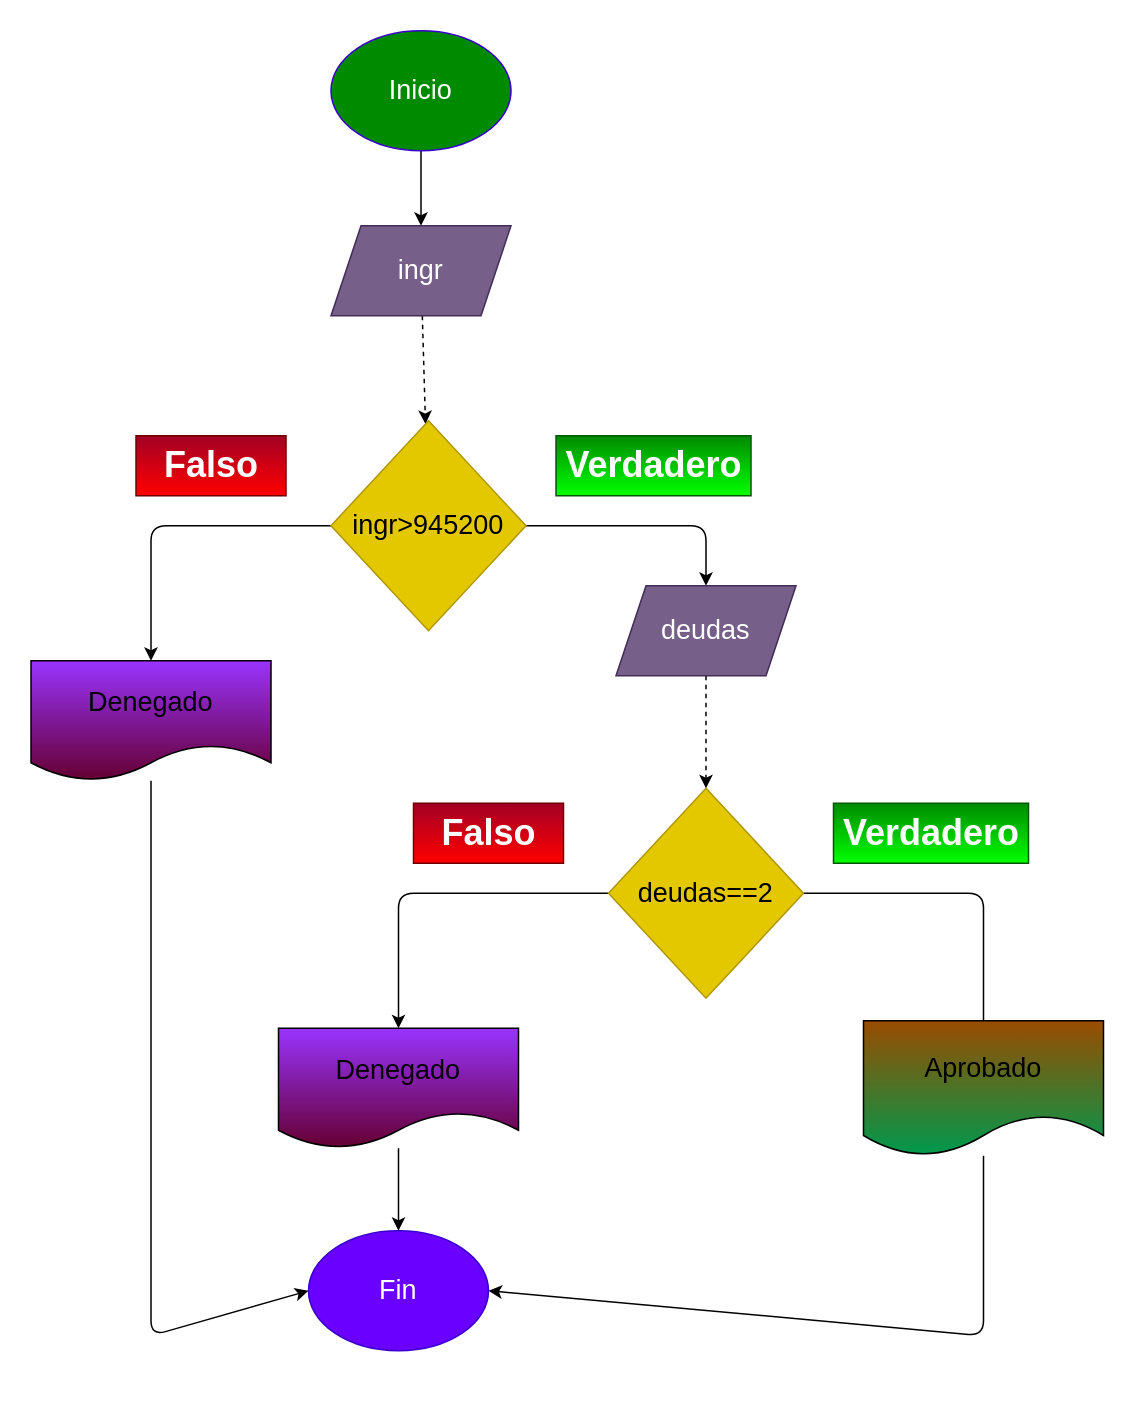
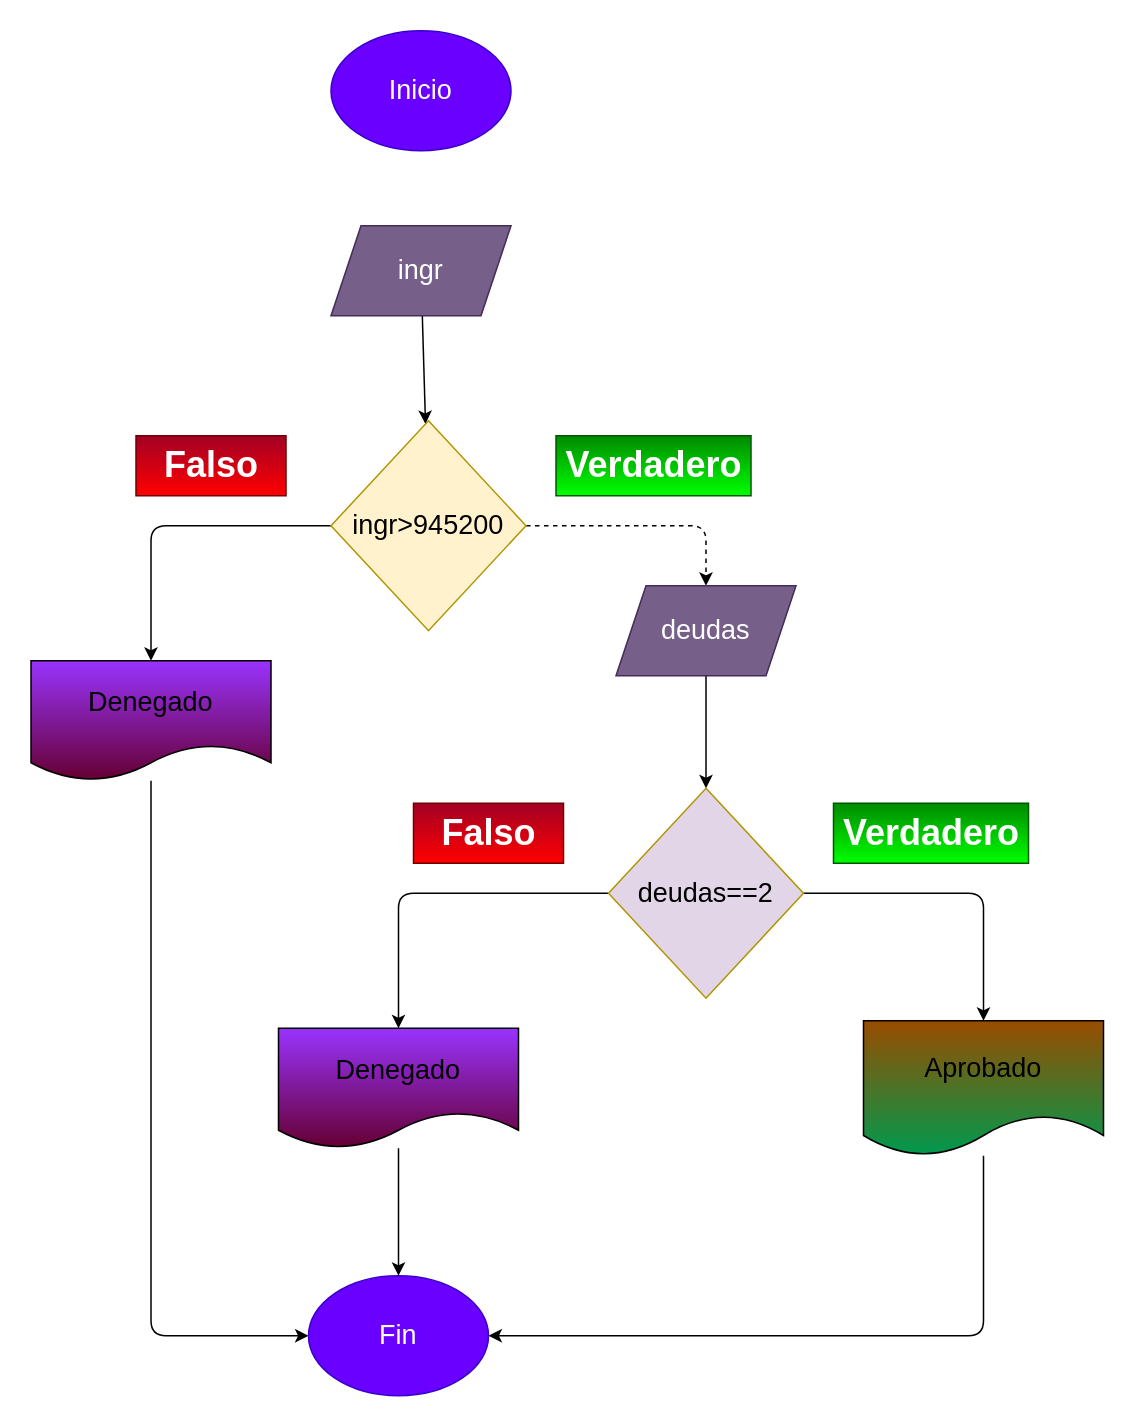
(421, 91) -> (421, 91)
(421, 183) -> none
(424, 366) -> (424, 366)
(428, 526) -> (428, 526)
(635, 526) -> (635, 526)
(706, 726) -> (706, 726)
(706, 893) -> (706, 893)
(983, 1013) -> (983, 1009)
(398, 1291) -> (398, 1336)
